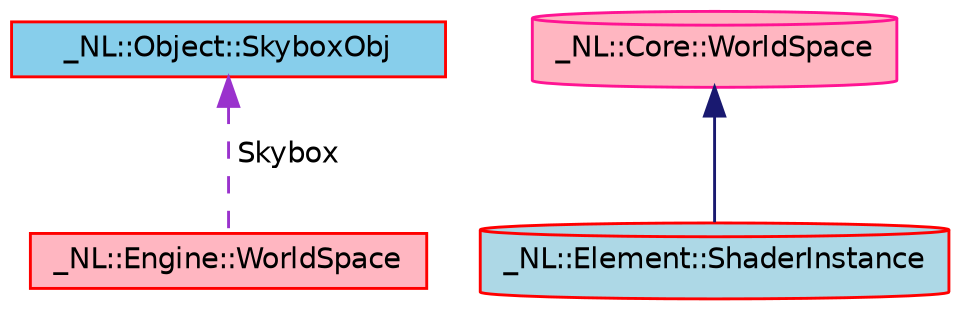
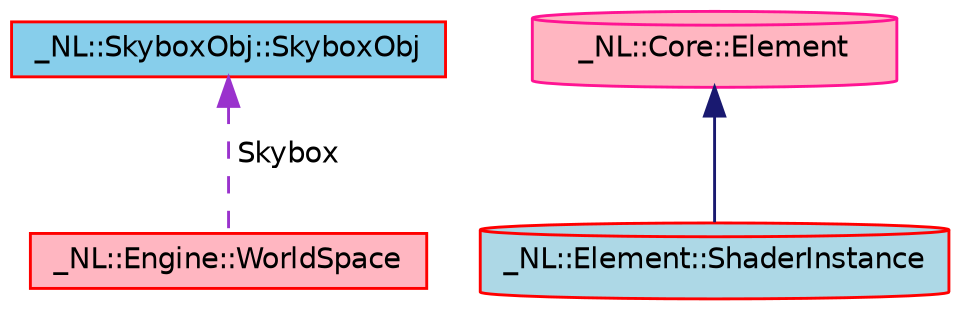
(229, 49) -> (229, 49)
(715, 49) -> (715, 49)
